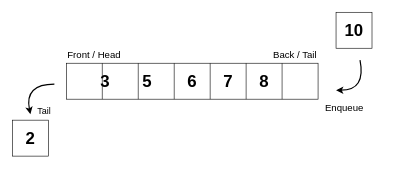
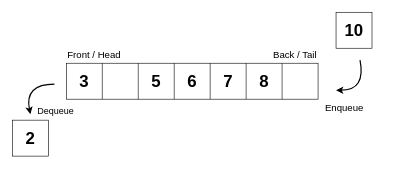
(105, 81) -> (84, 81)
(147, 81) -> (156, 81)
(45, 111) -> (55, 111)
